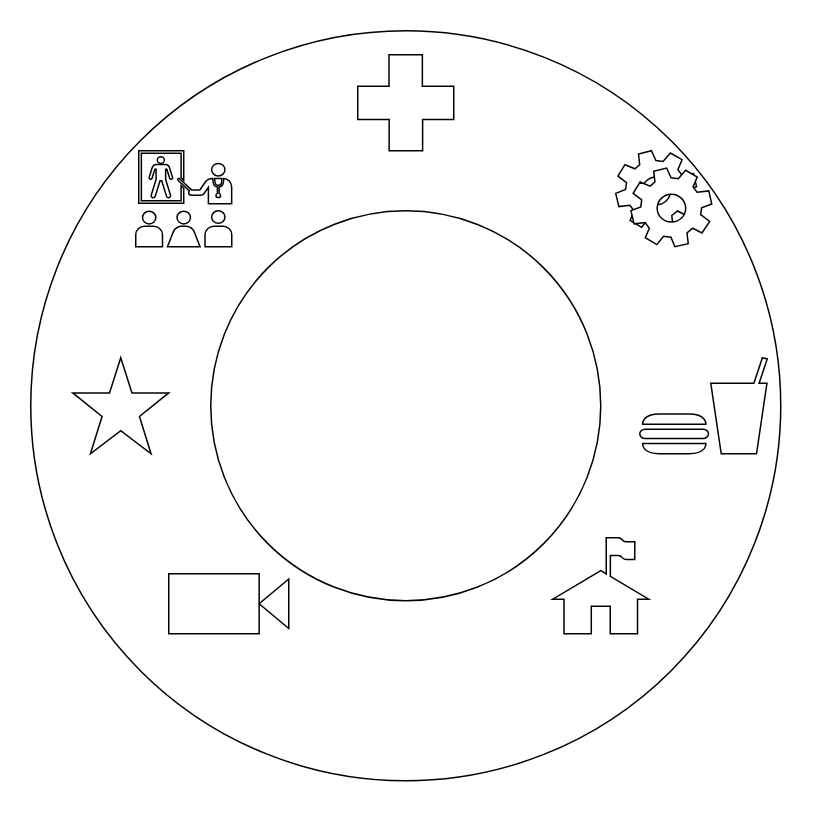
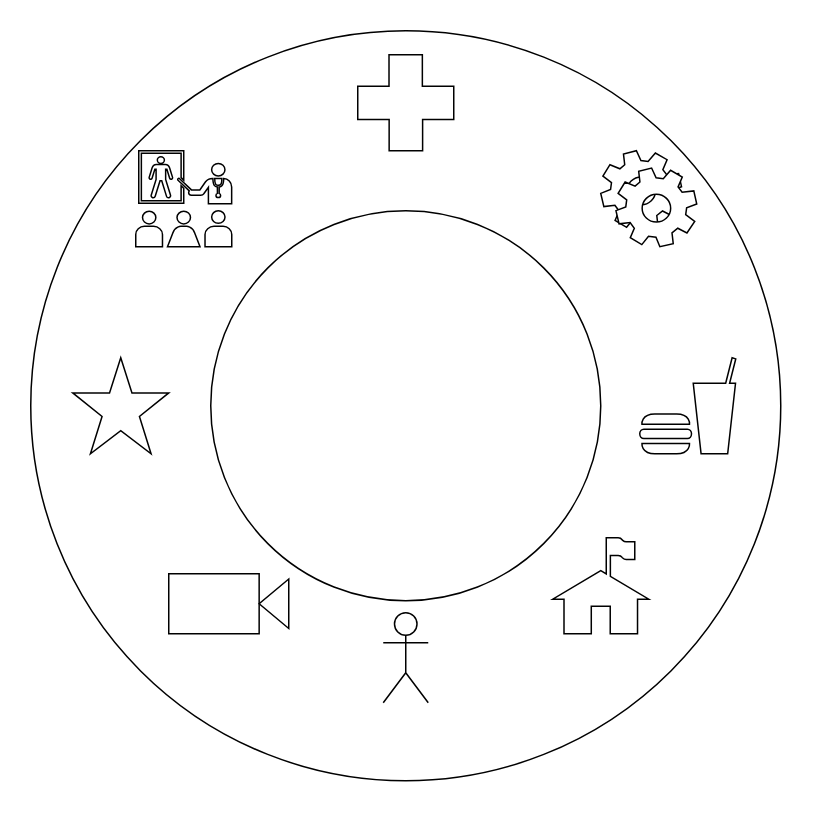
(664, 199) -> (649, 199)
(704, 406) -> (688, 406)
none -> (406, 658)
